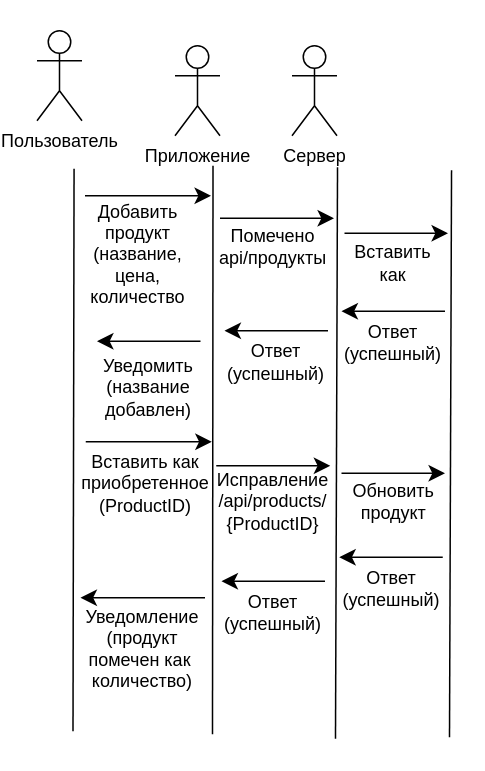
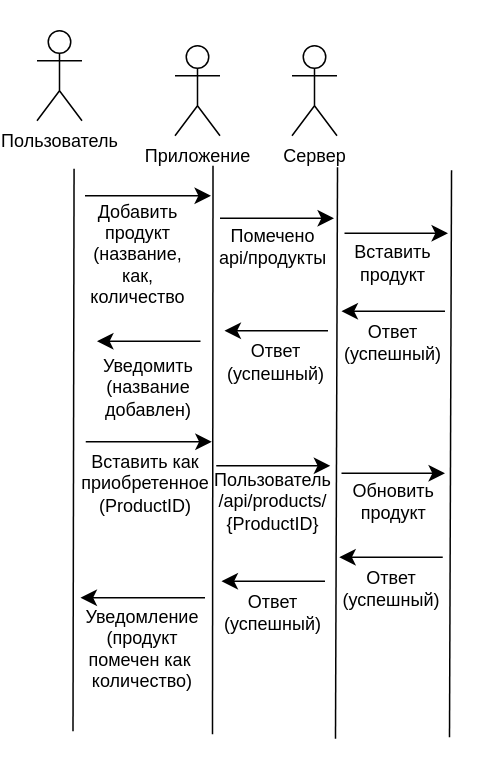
(138, 254) -> (138, 254)
(393, 263) -> (393, 263)
(273, 502) -> (273, 502)
